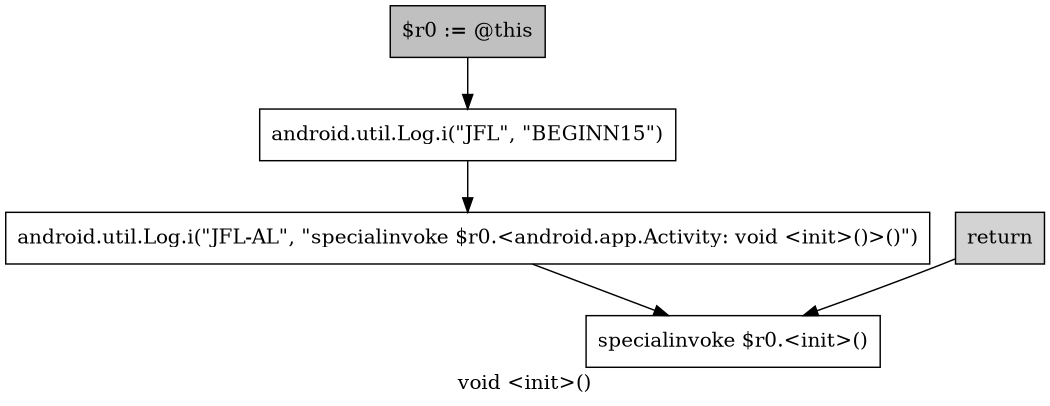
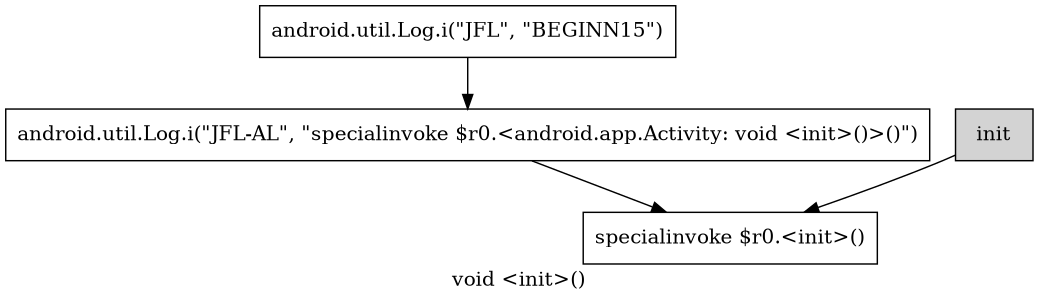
(468, 32) -> none
(1000, 238) -> (994, 135)
